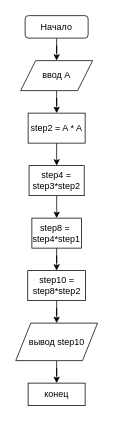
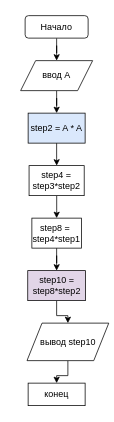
(57, 128) -> (57, 128)
(57, 285) -> (57, 285)
(57, 342) -> (68, 342)
